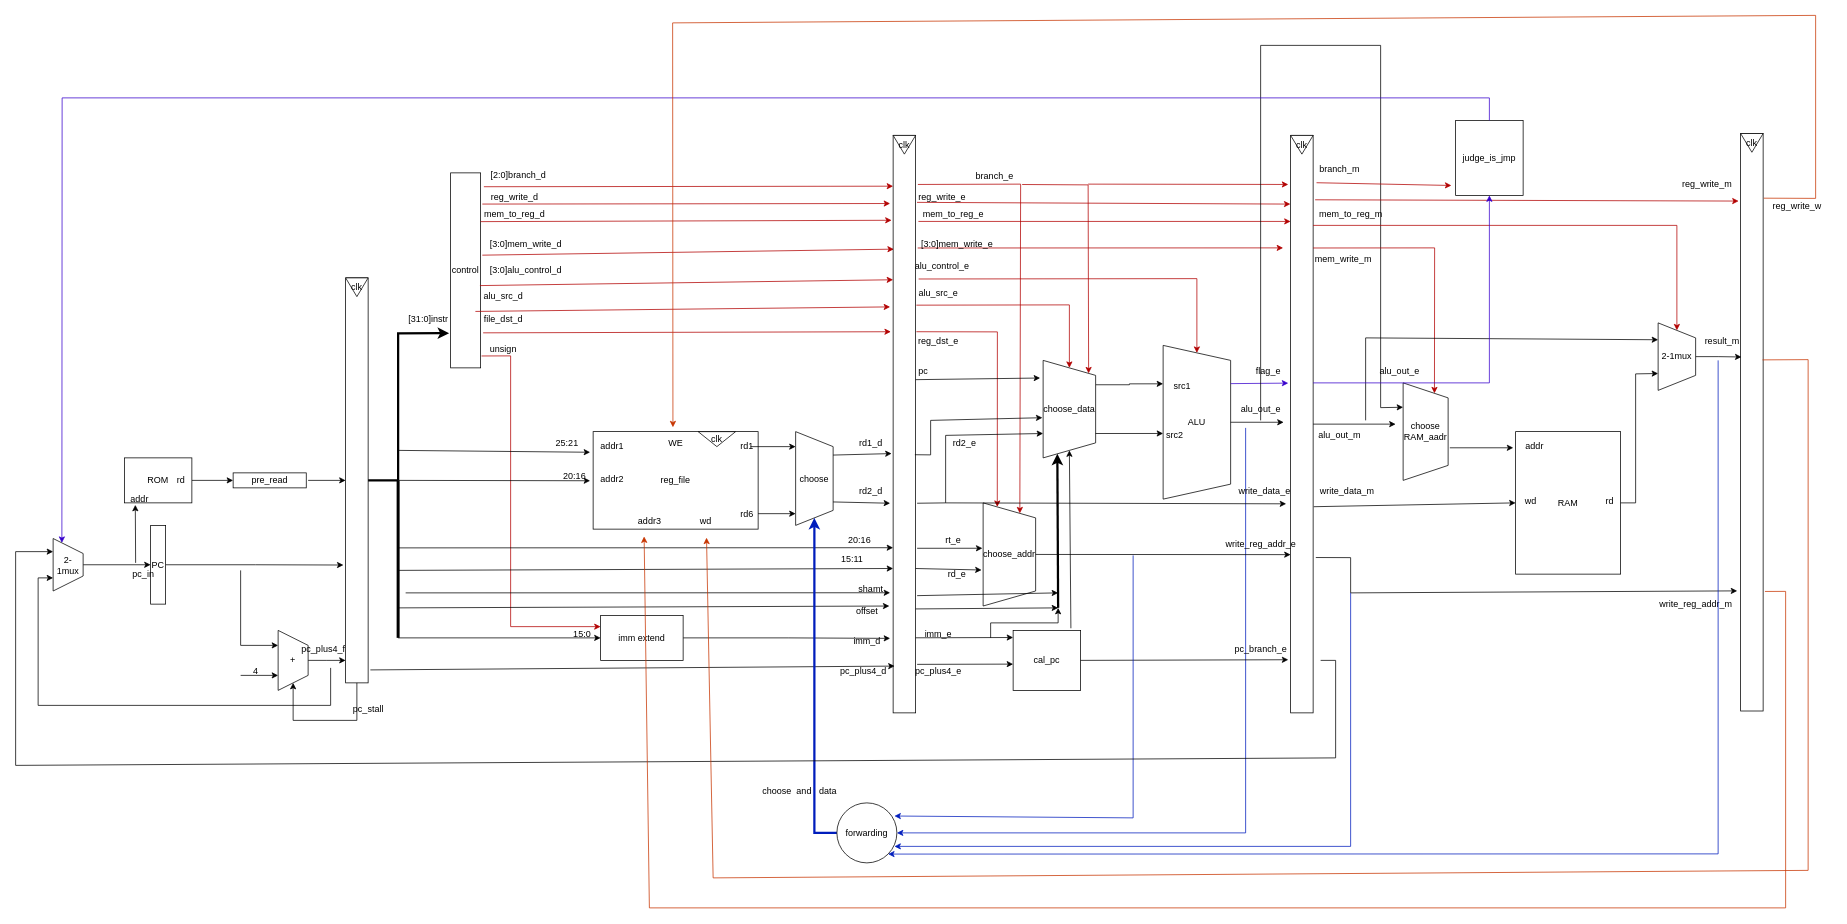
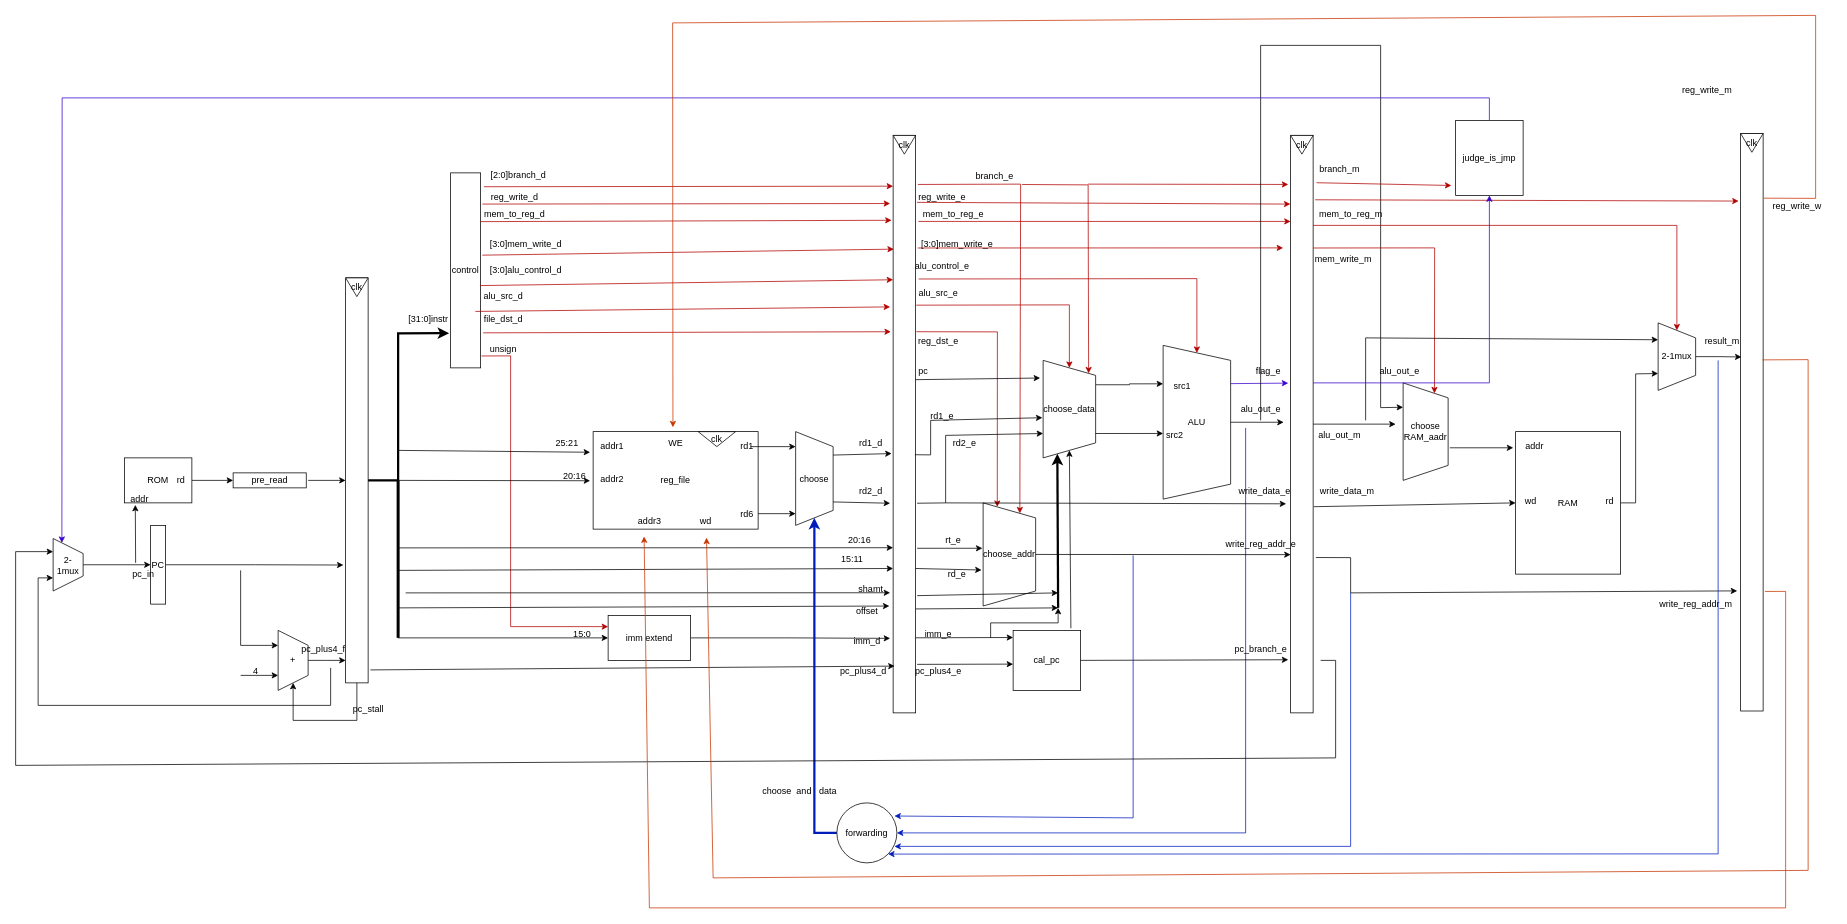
(1707, 184) -> (1707, 90)
none -> (942, 417)
(642, 638) -> (649, 638)
